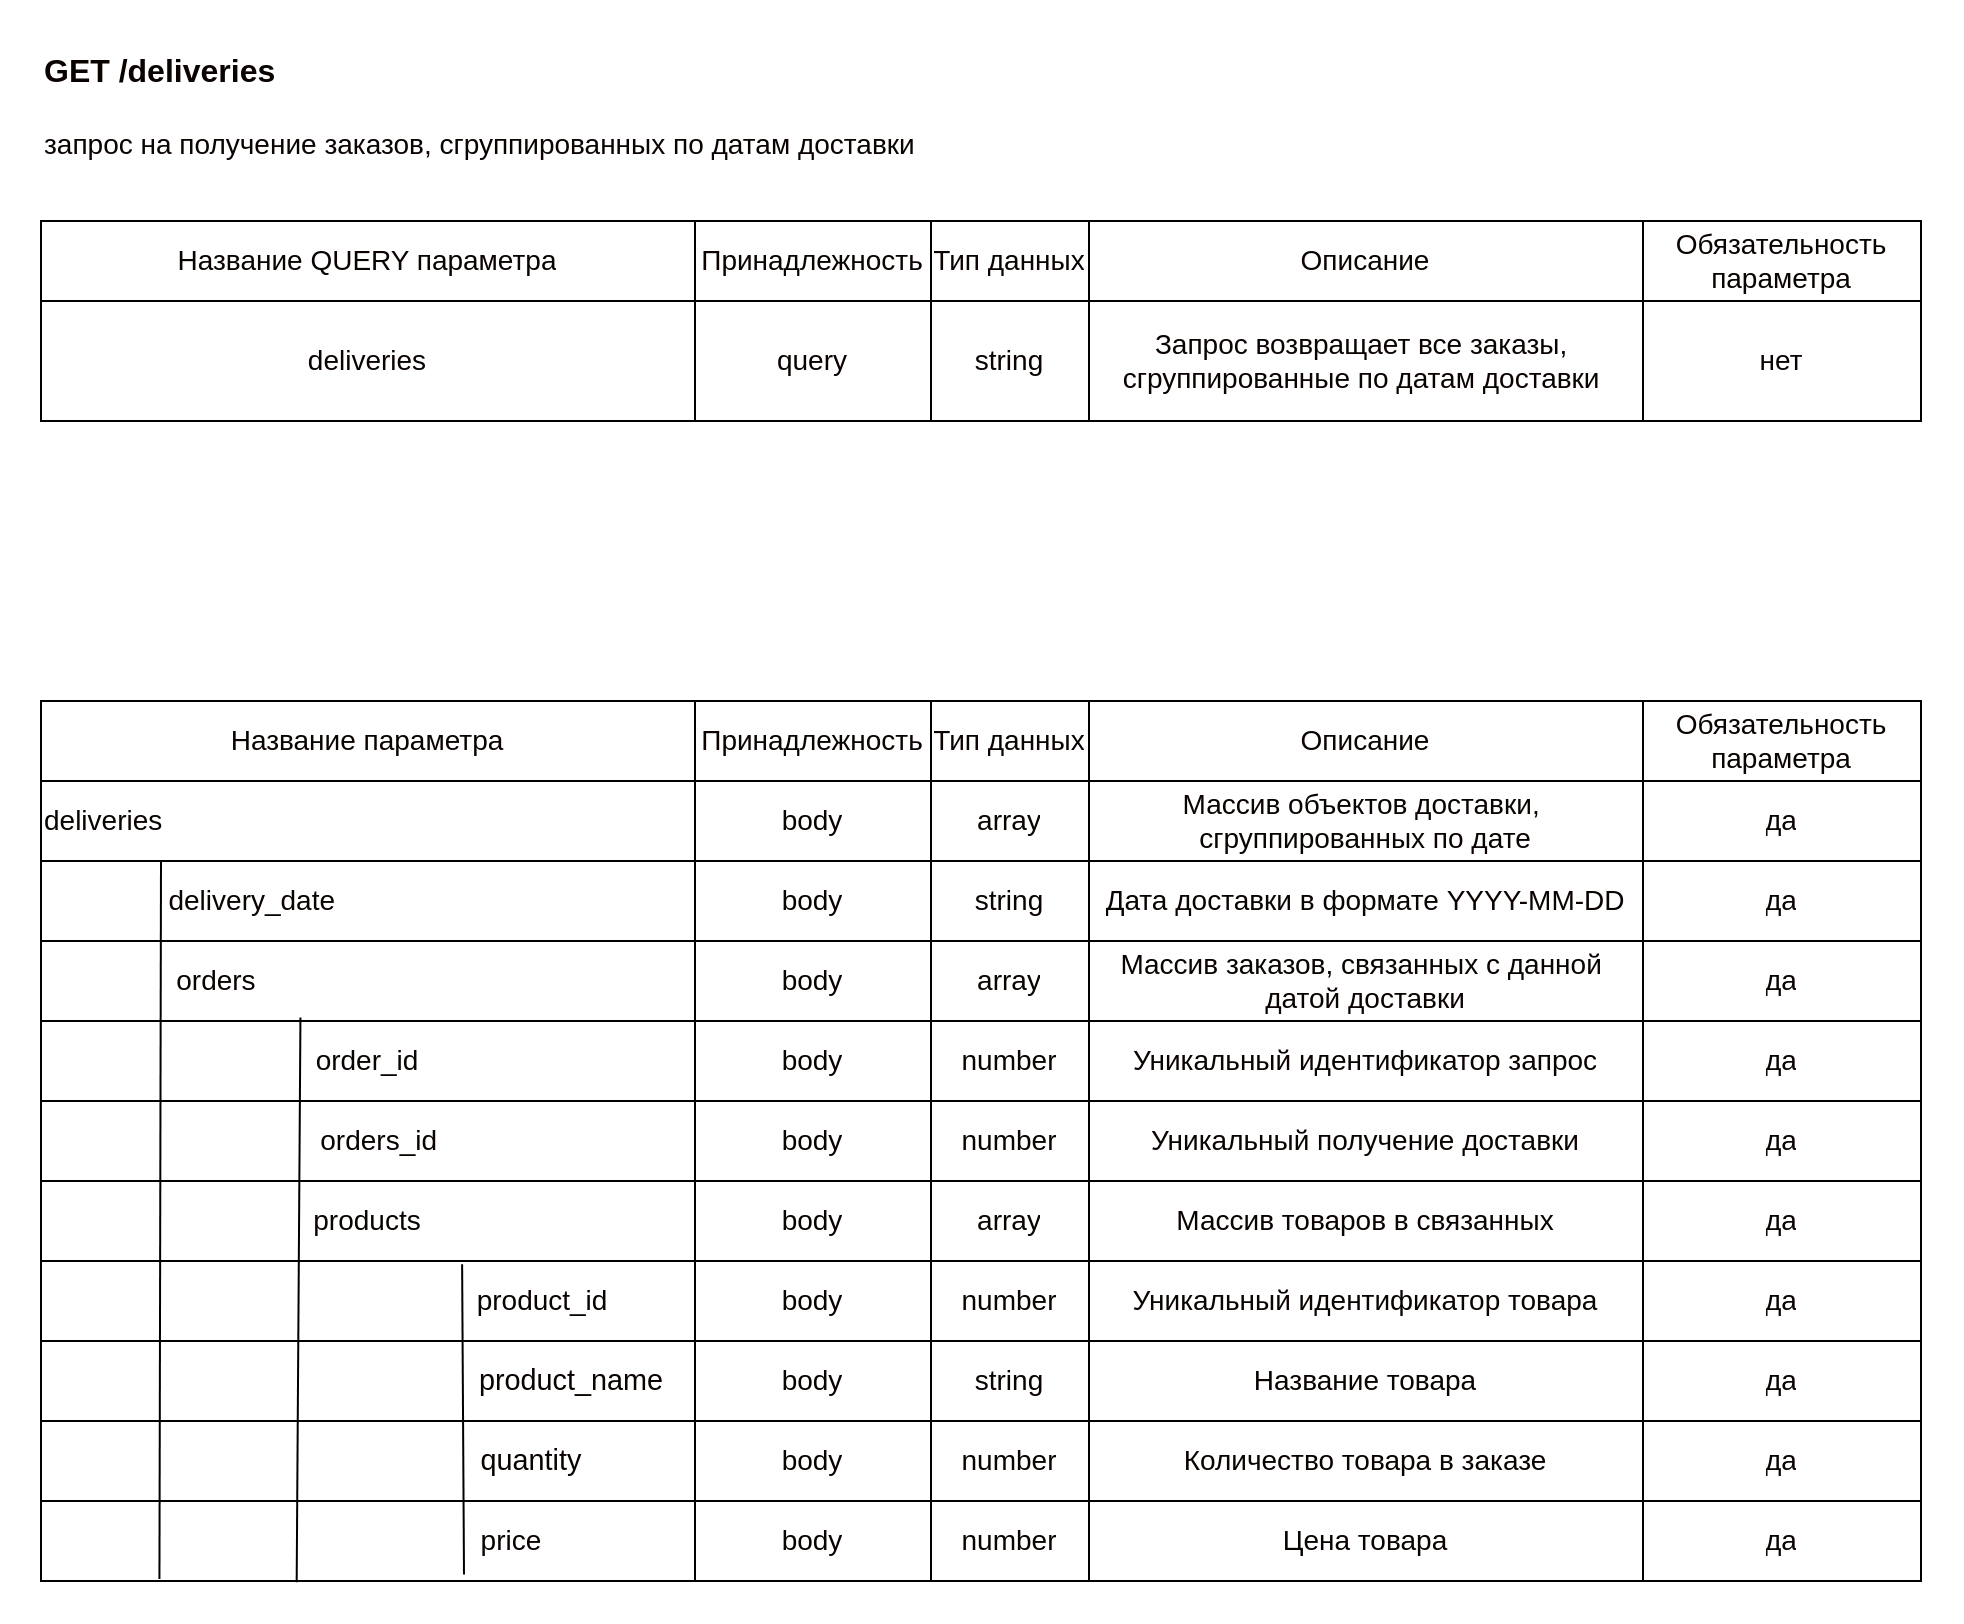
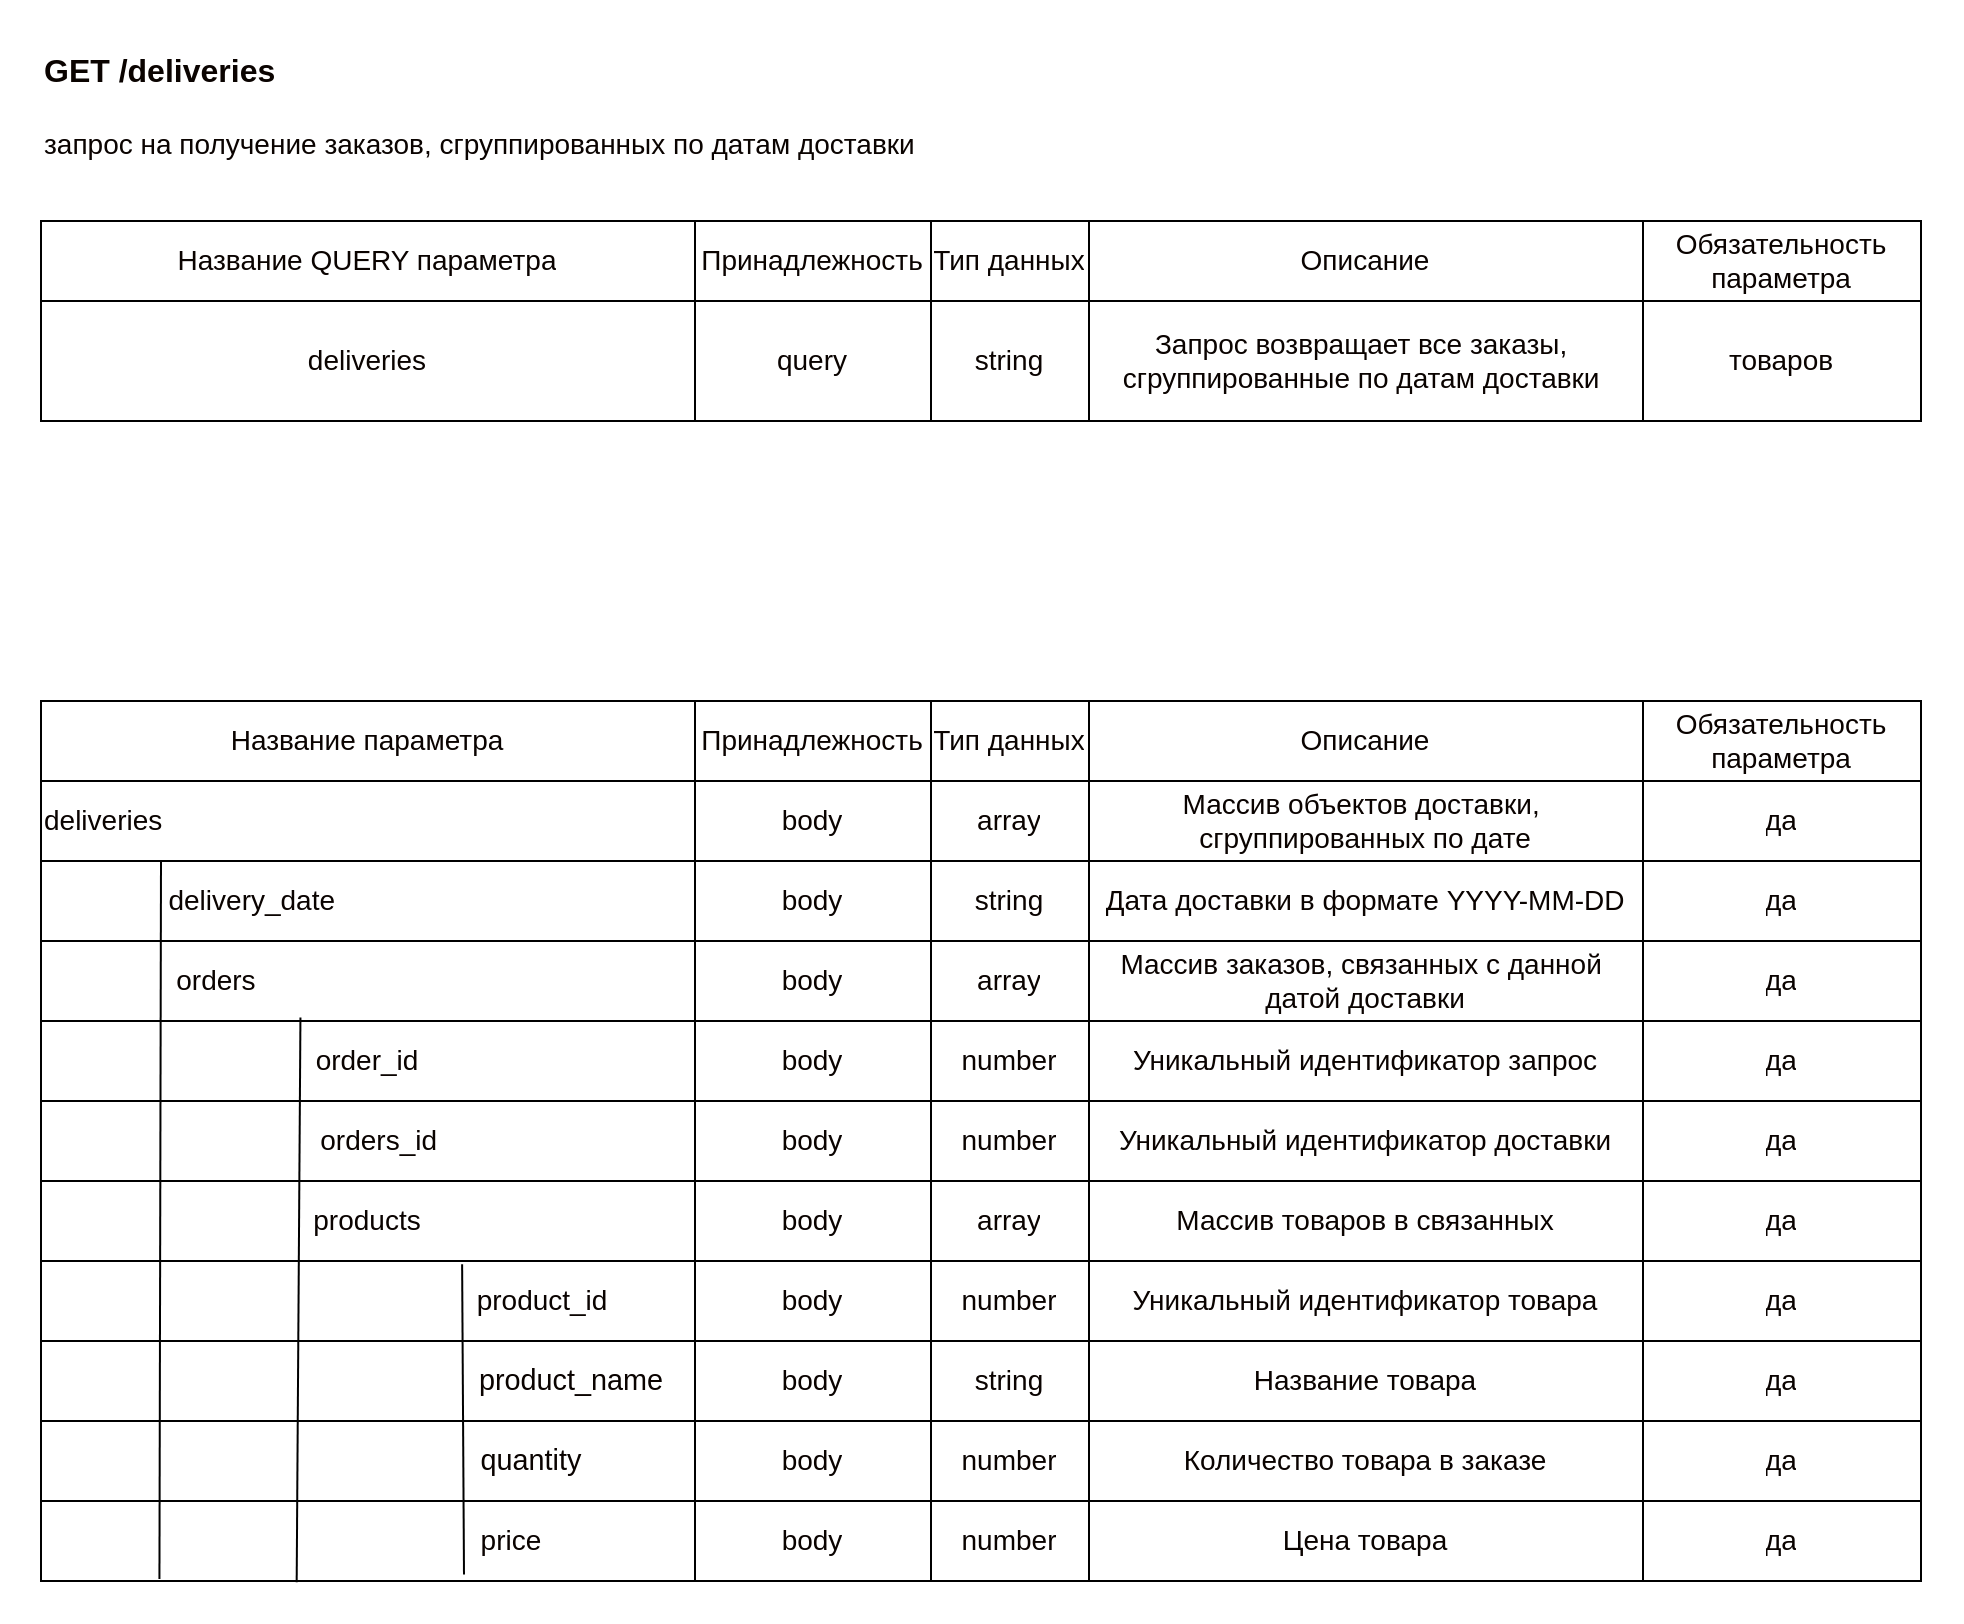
(1782, 361) -> (1782, 361)
(1366, 1141) -> (1366, 1141)
